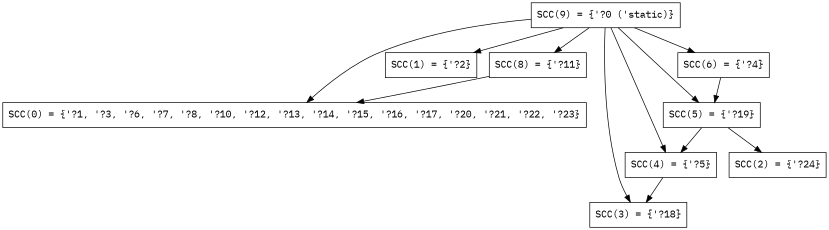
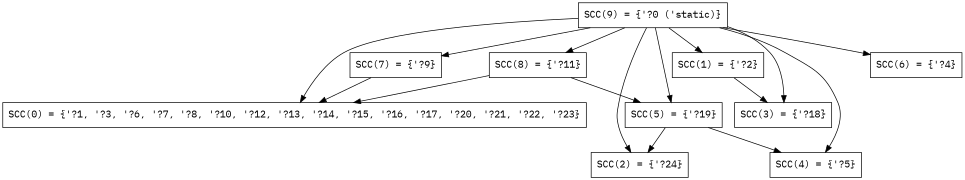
none -> (396, 65)
none -> (623, 86)
(718, 87) -> (602, 89)
(656, 187) -> (748, 88)
